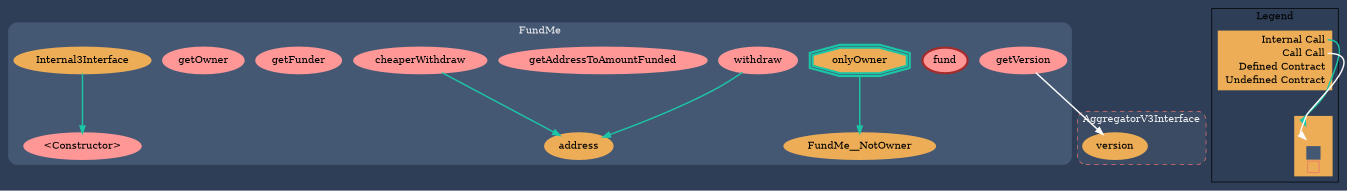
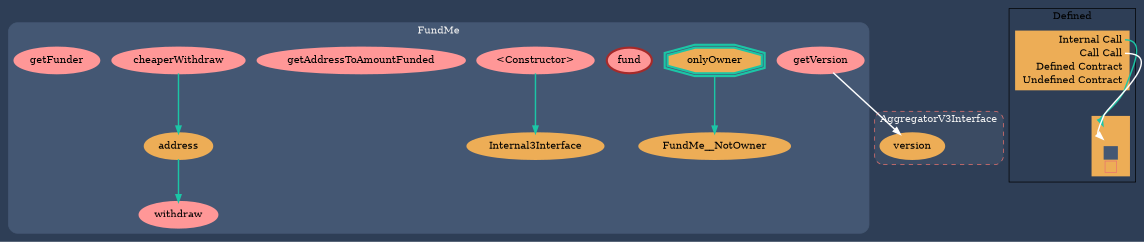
(1275, 17) -> (1072, 17)
(203, 60) -> none
(82, 100) -> (535, 100)
(678, 107) -> (178, 177)
